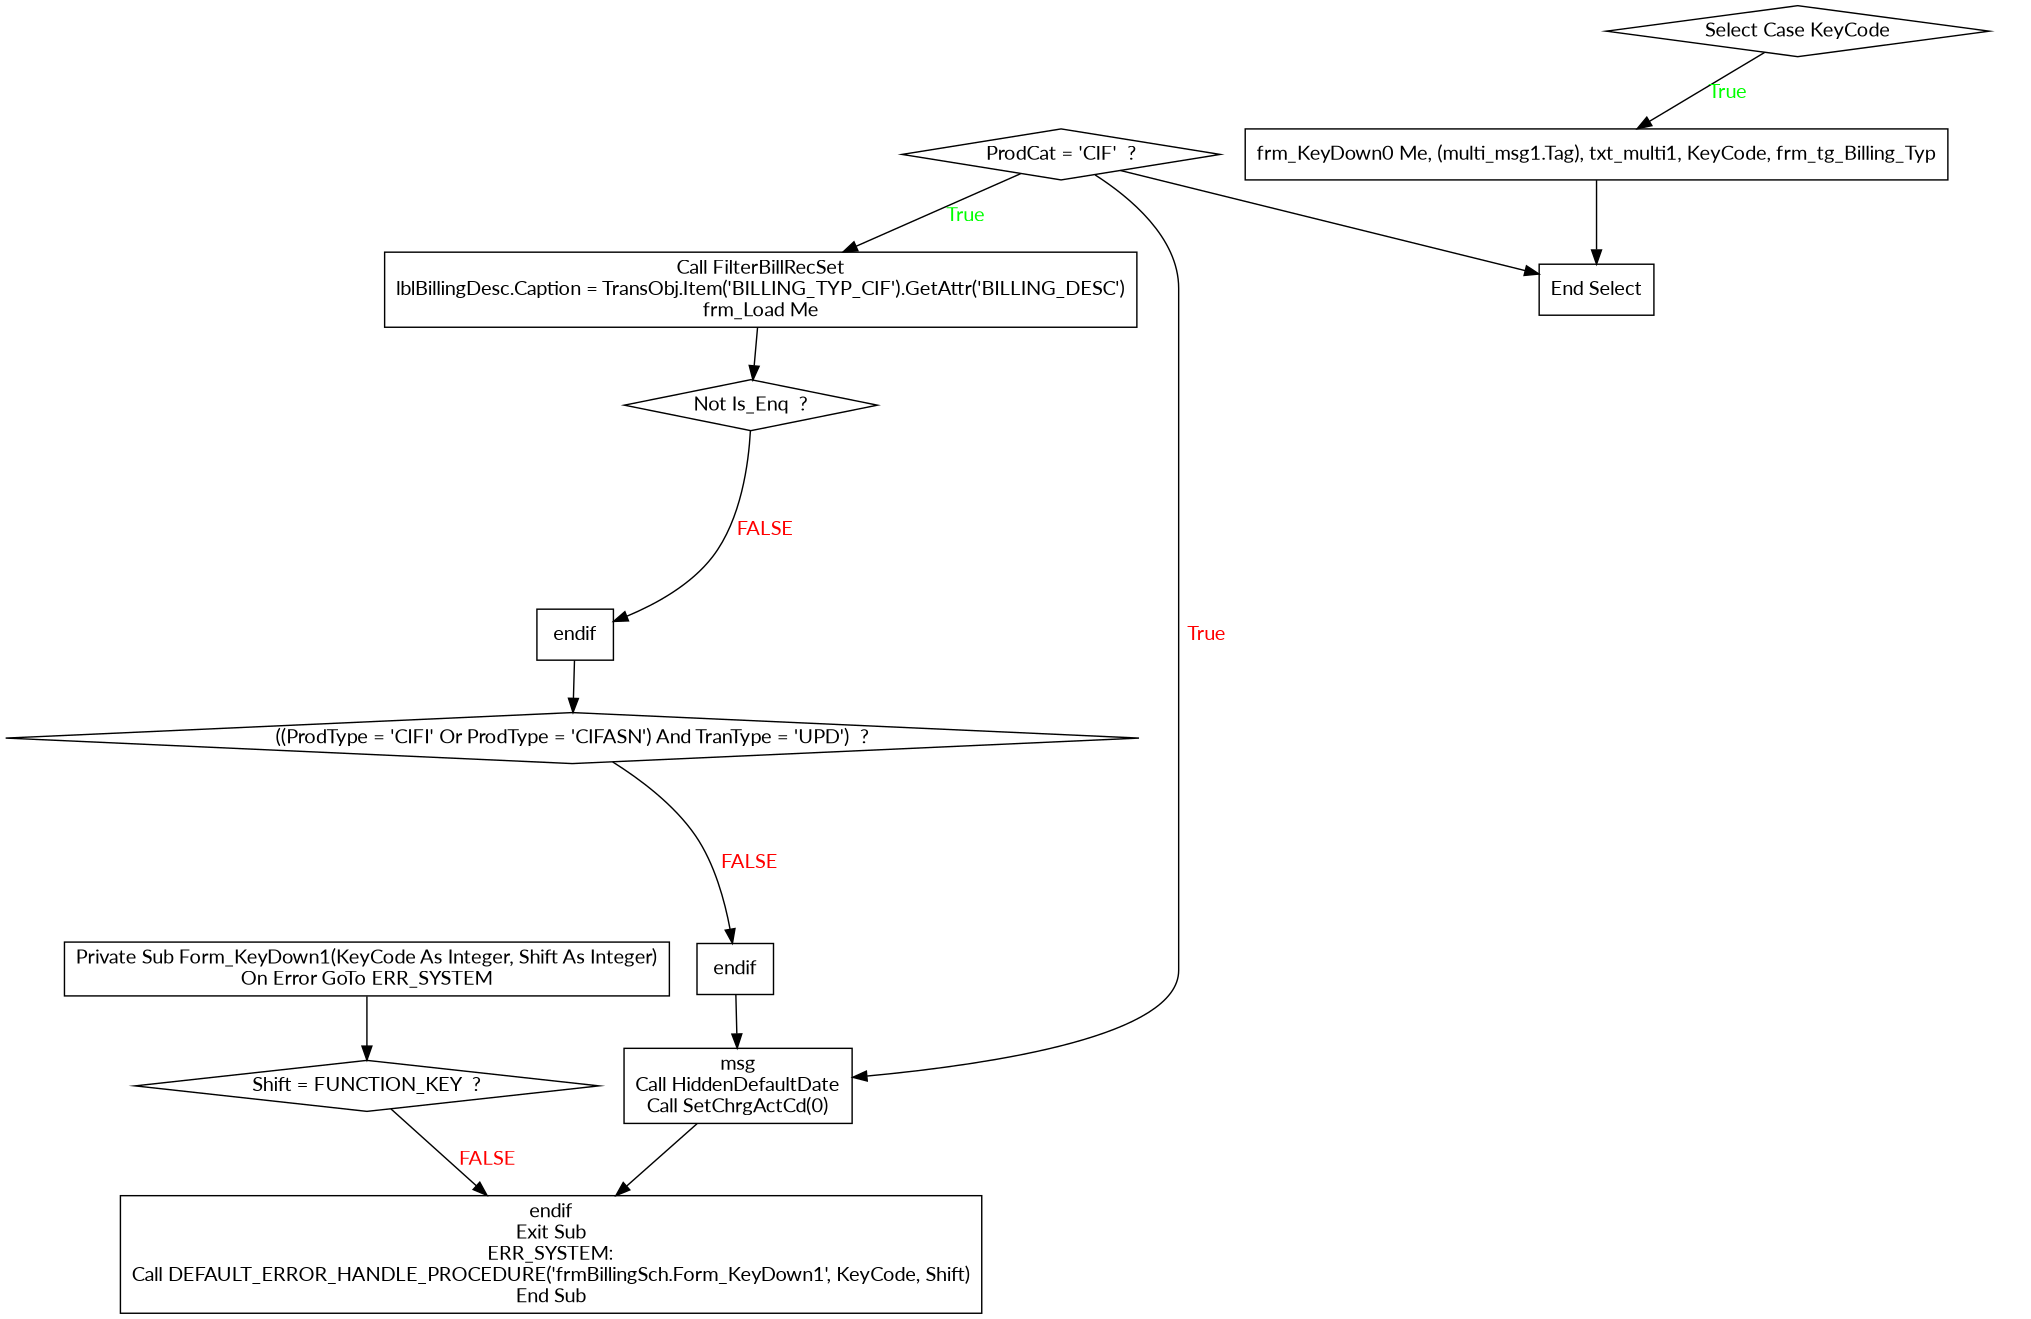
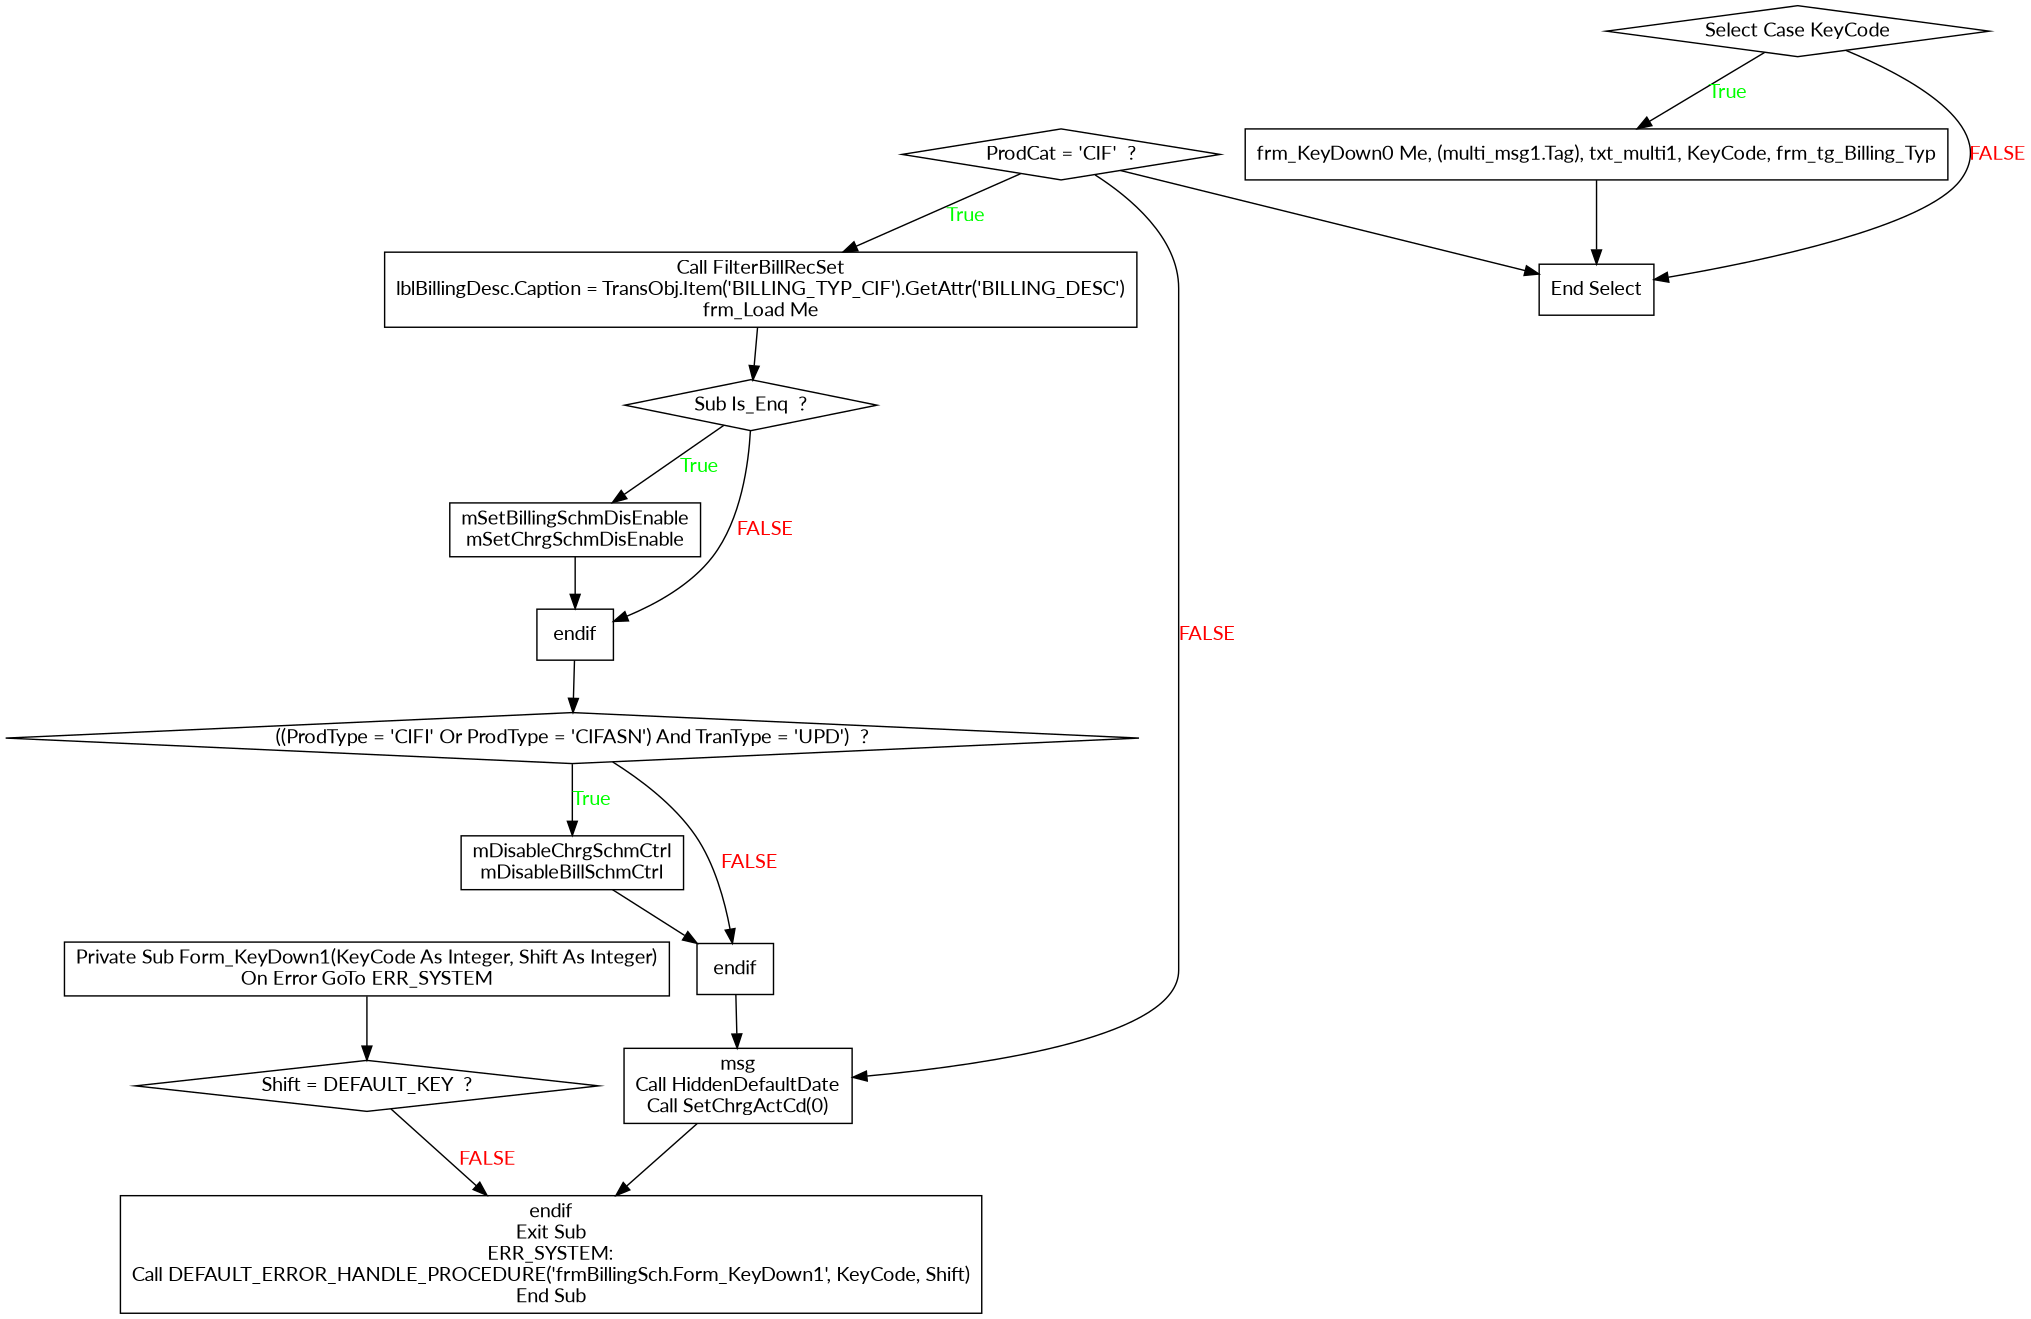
none -> (1914, 212)
(751, 405) -> (751, 405)
none -> (575, 530)
(1207, 635) -> (1207, 635)
none -> (572, 863)
(367, 1086) -> (367, 1086)
